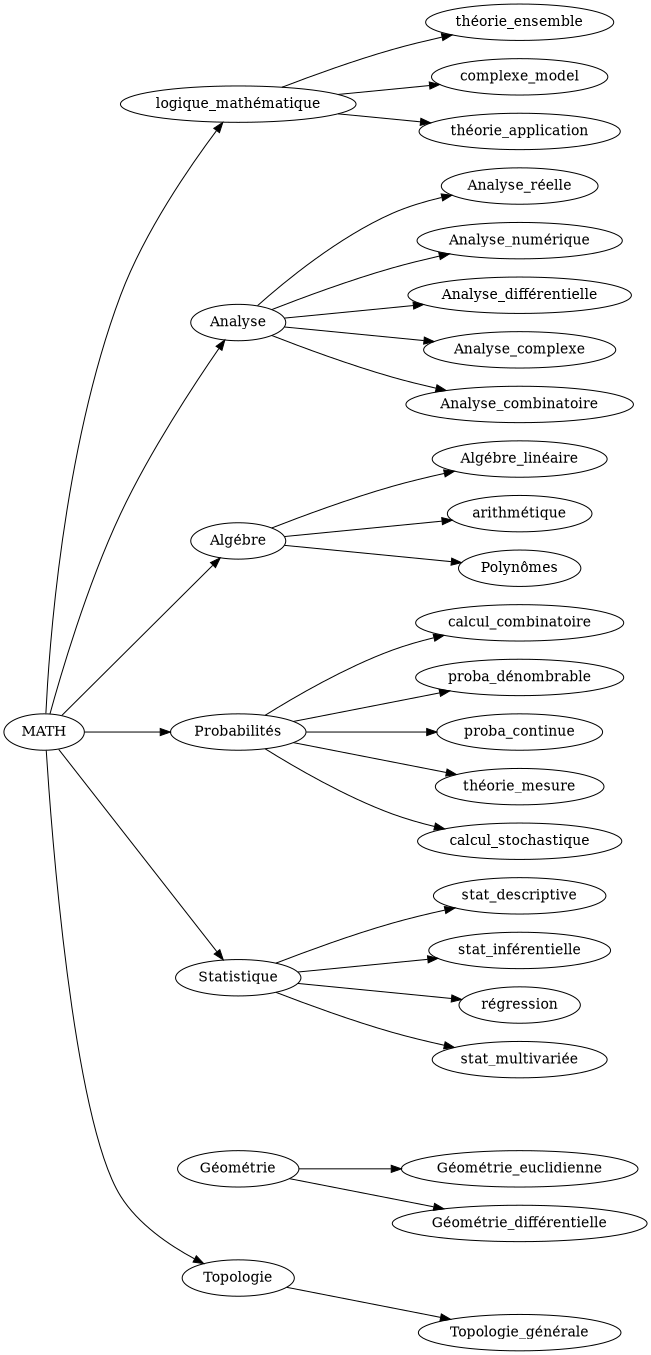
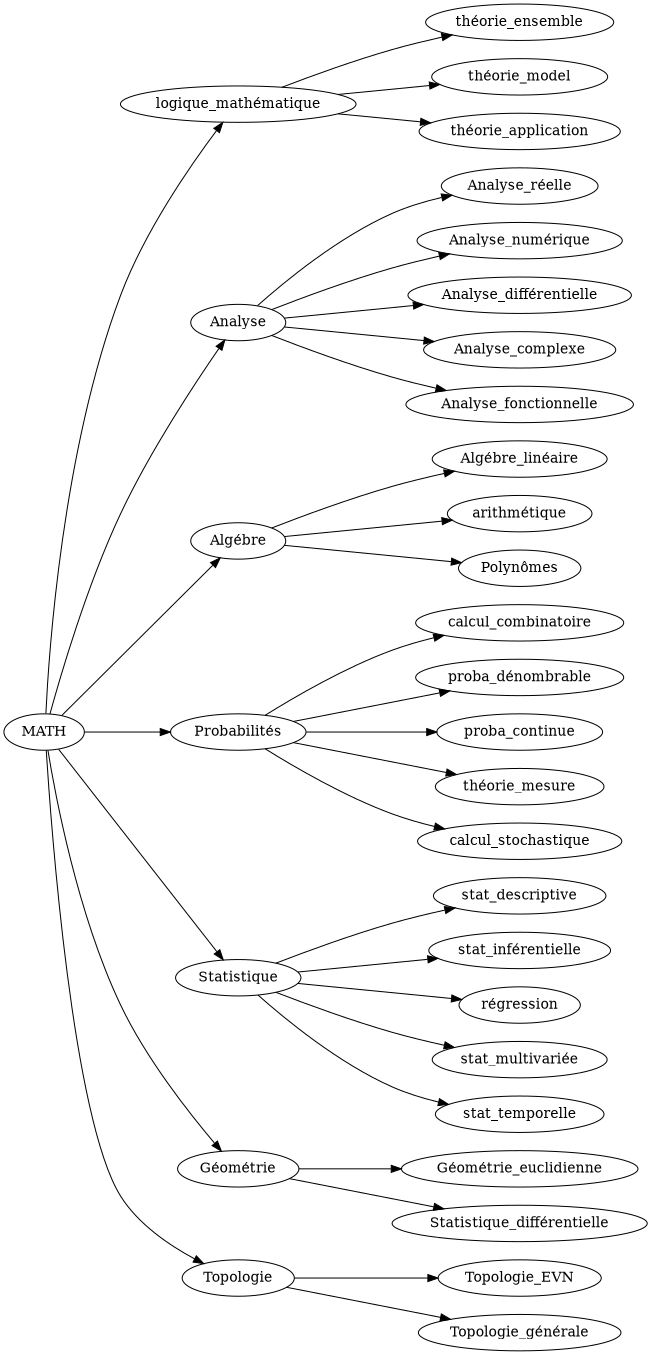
(520, 77) -> (520, 77)
(520, 404) -> (520, 404)
none -> (102, 960)
none -> (520, 1114)
(520, 1223) -> (520, 1223)
none -> (520, 1278)
